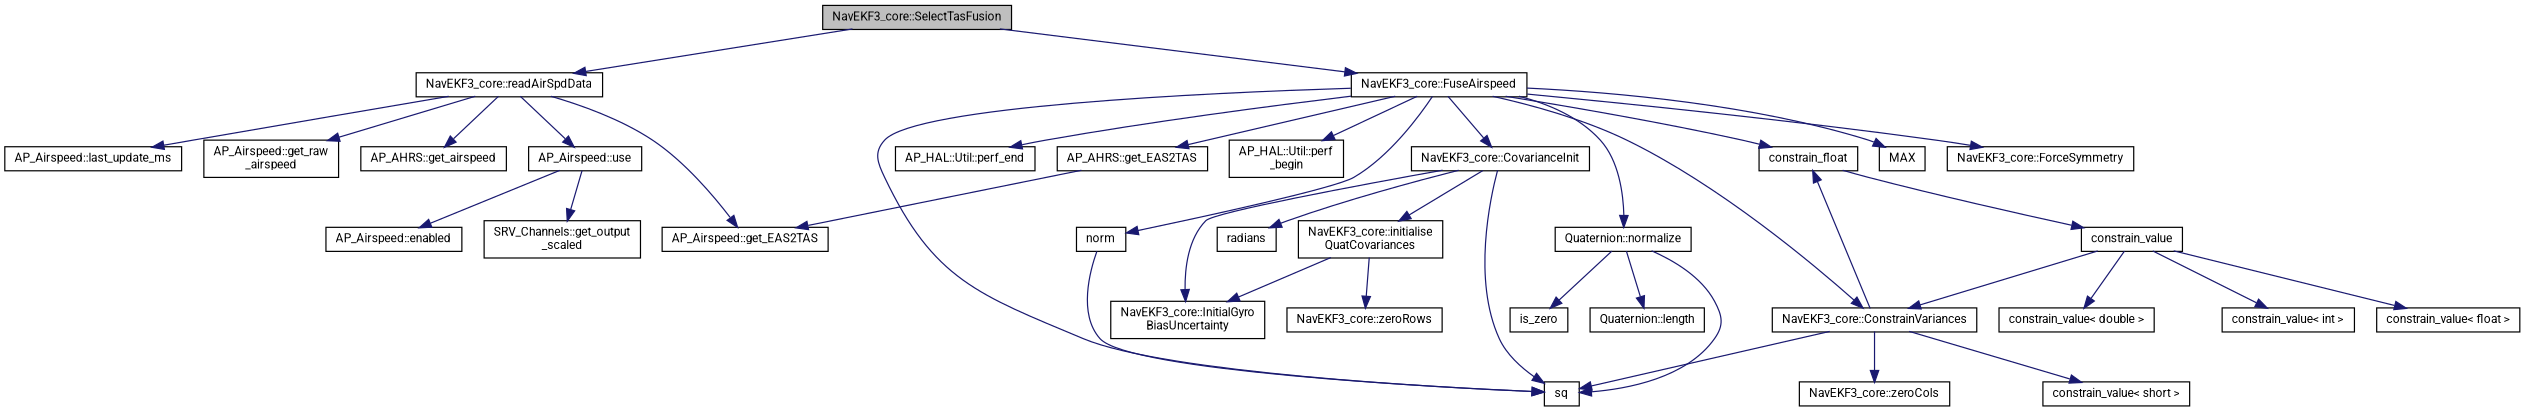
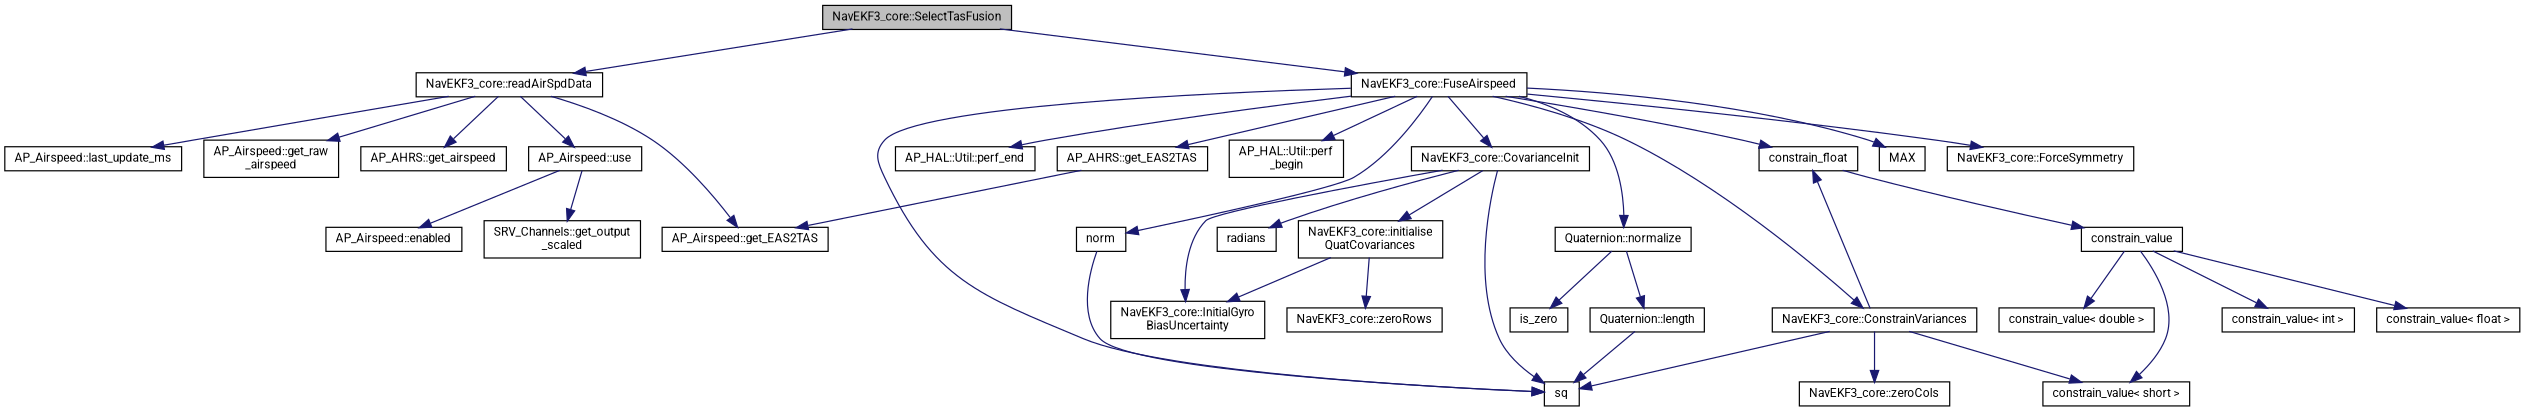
(2009, 278) -> (2169, 314)
(1709, 345) -> (1609, 353)
